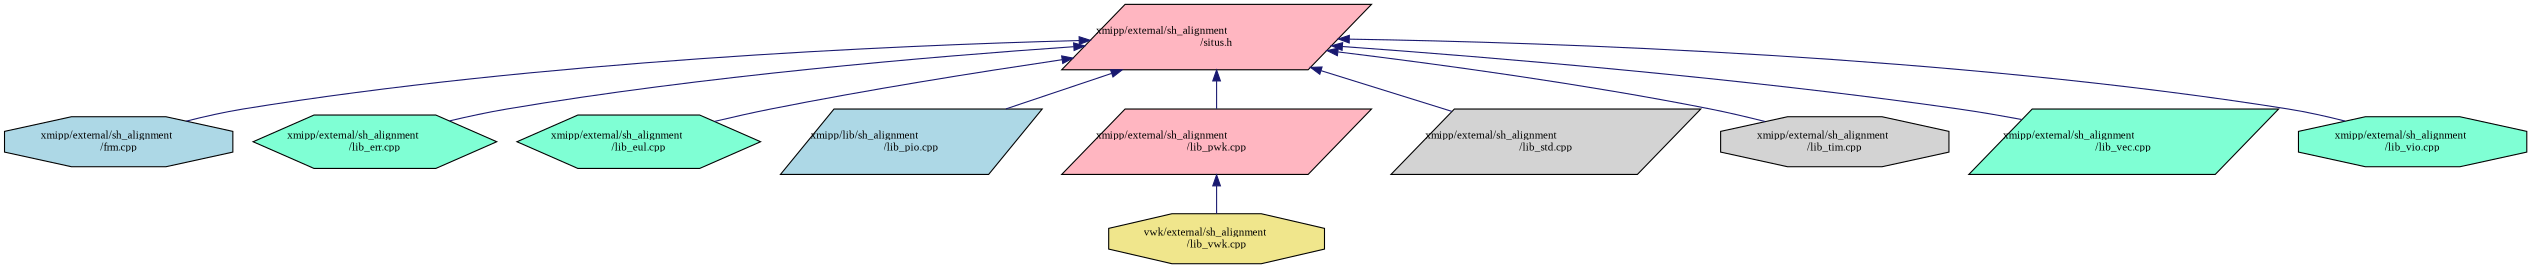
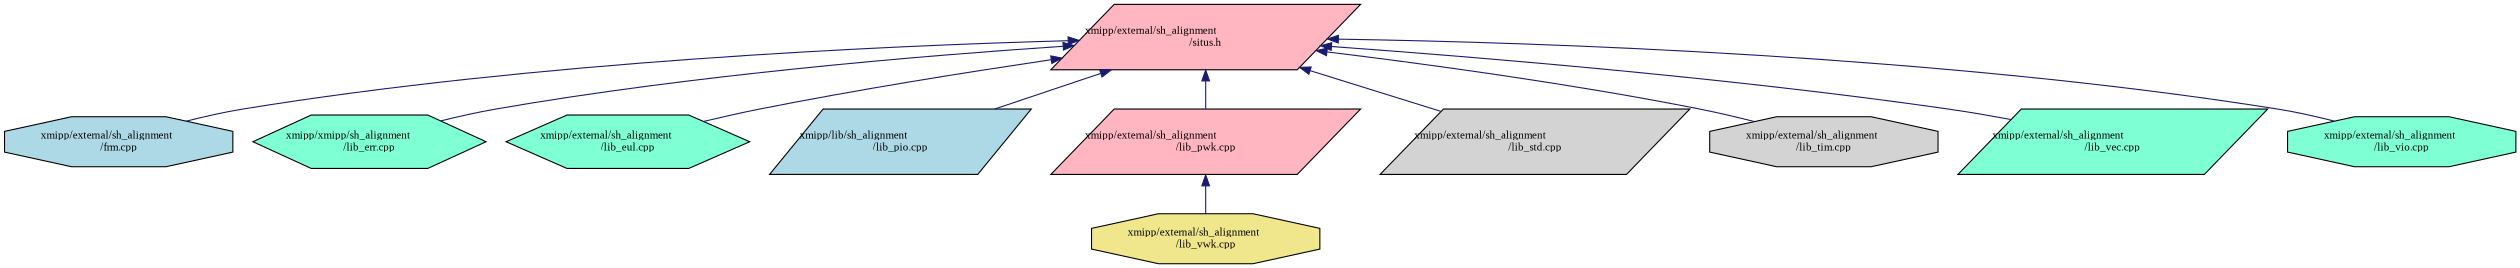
(375, 142) -> (369, 142)
(1217, 239) -> (1206, 239)
